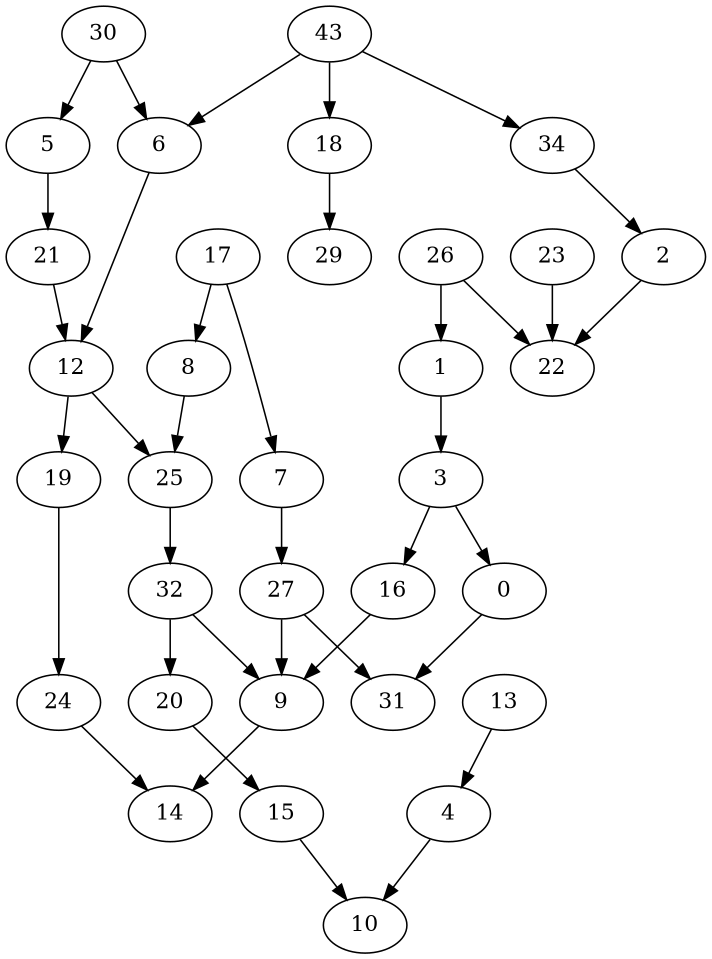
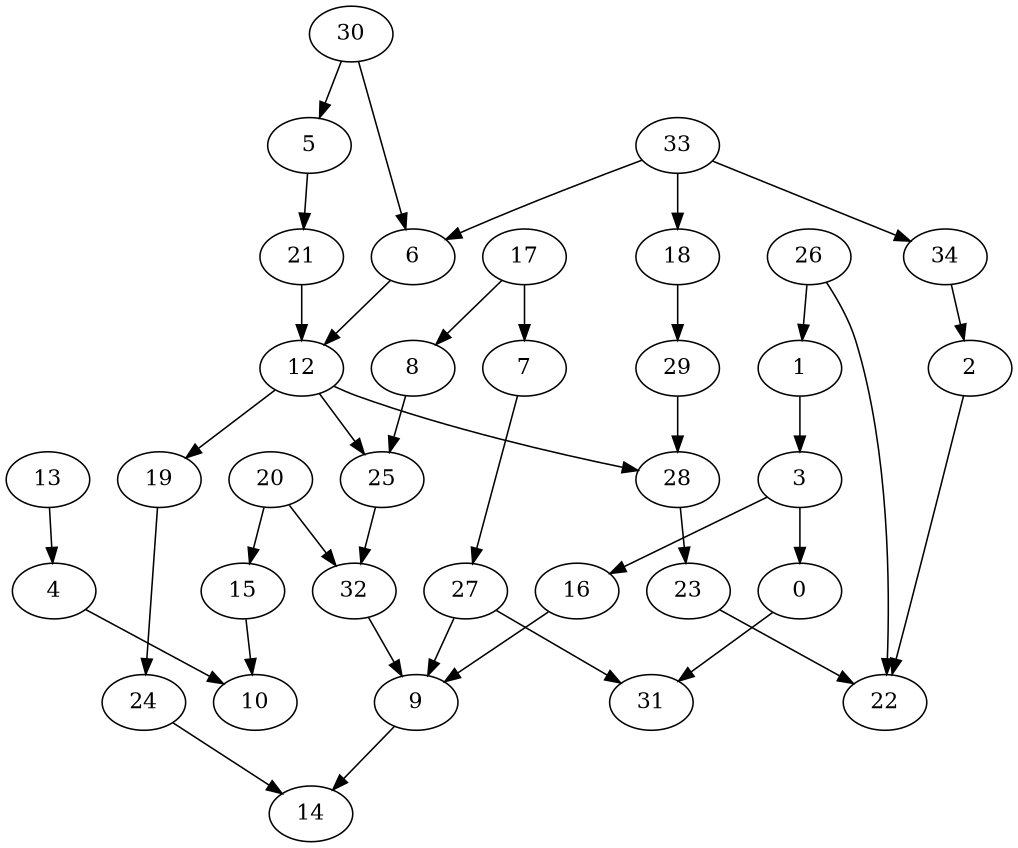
(330, 34) -> (678, 145)
none -> (678, 480)
(170, 639) -> (308, 529)
